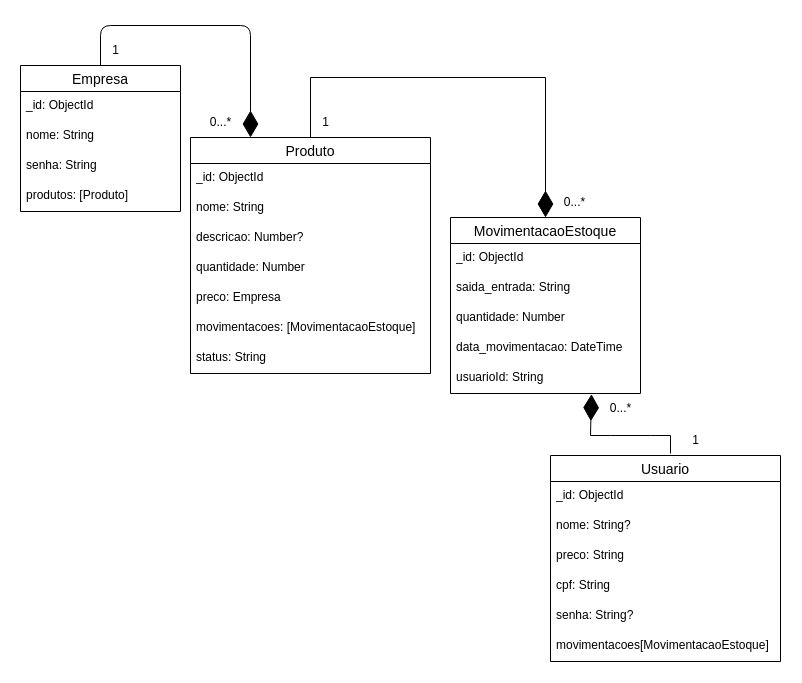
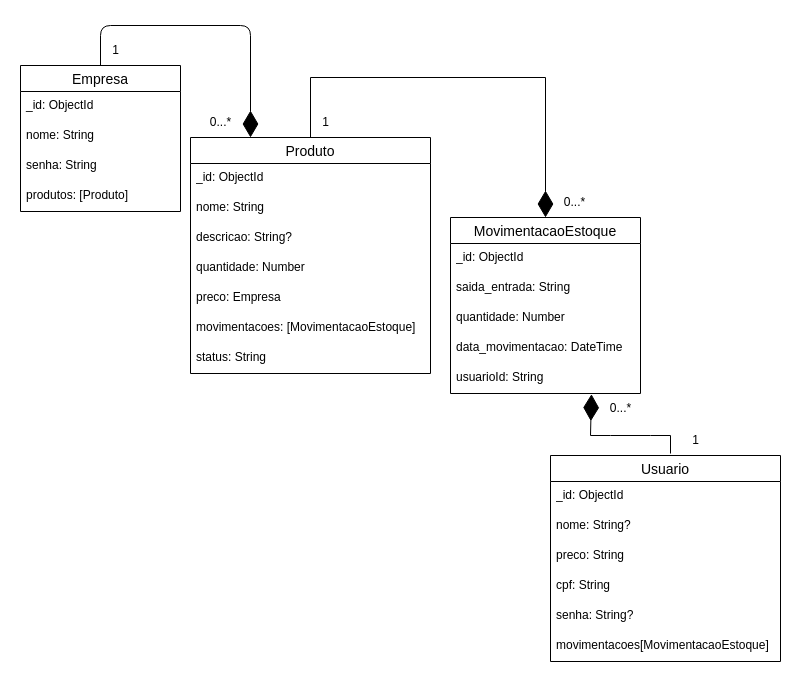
(252, 238) -> (251, 238)
